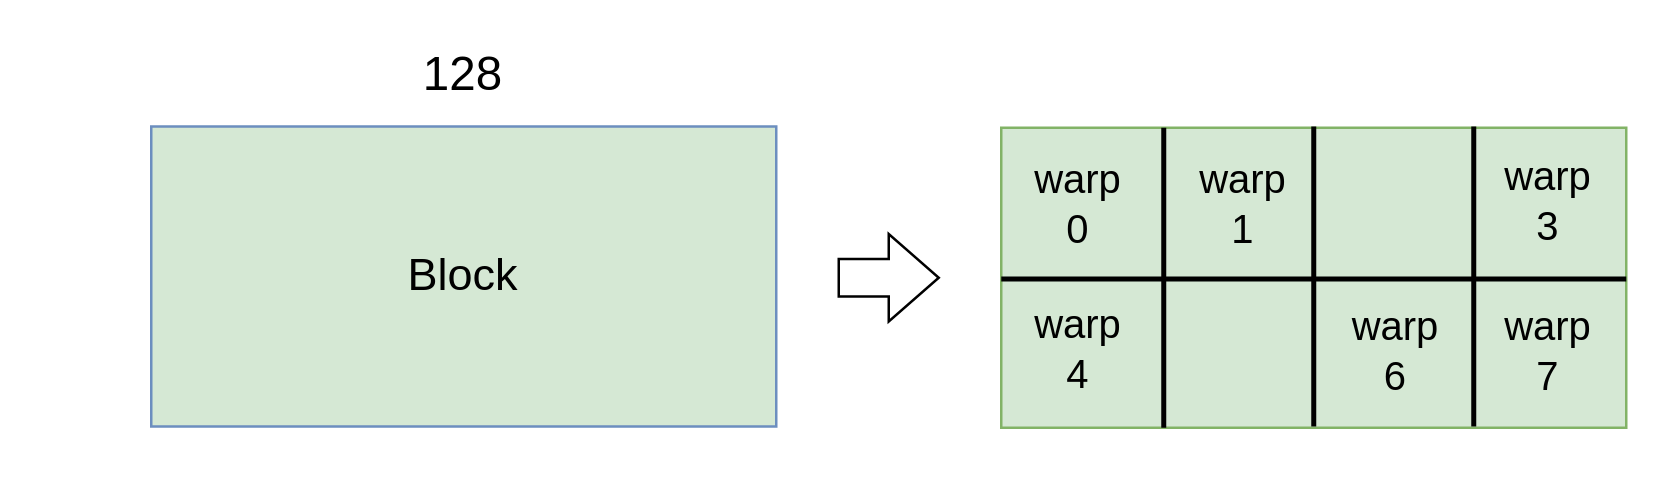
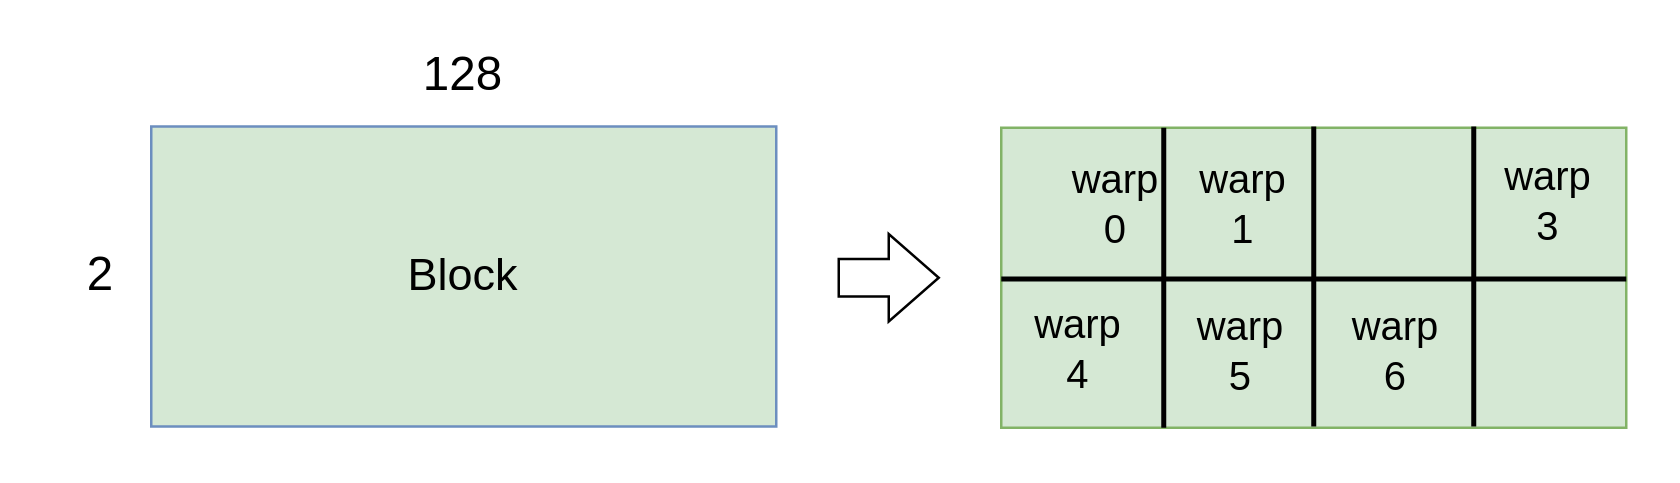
(1079, 204) -> (1116, 204)
none -> (101, 276)
none -> (1241, 351)
(1549, 351) -> none
